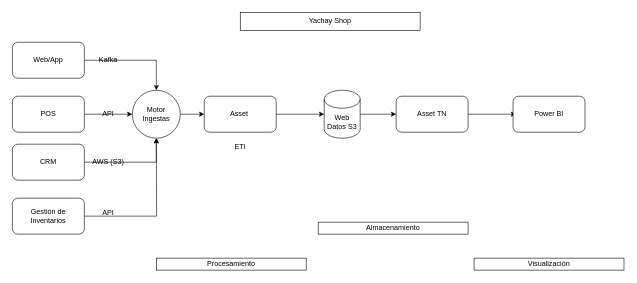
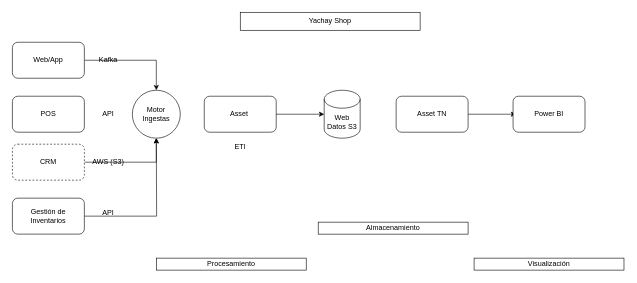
(126, 114) -> none
(198, 114) -> none
(390, 114) -> none
(48, 162) -> (48, 162)
